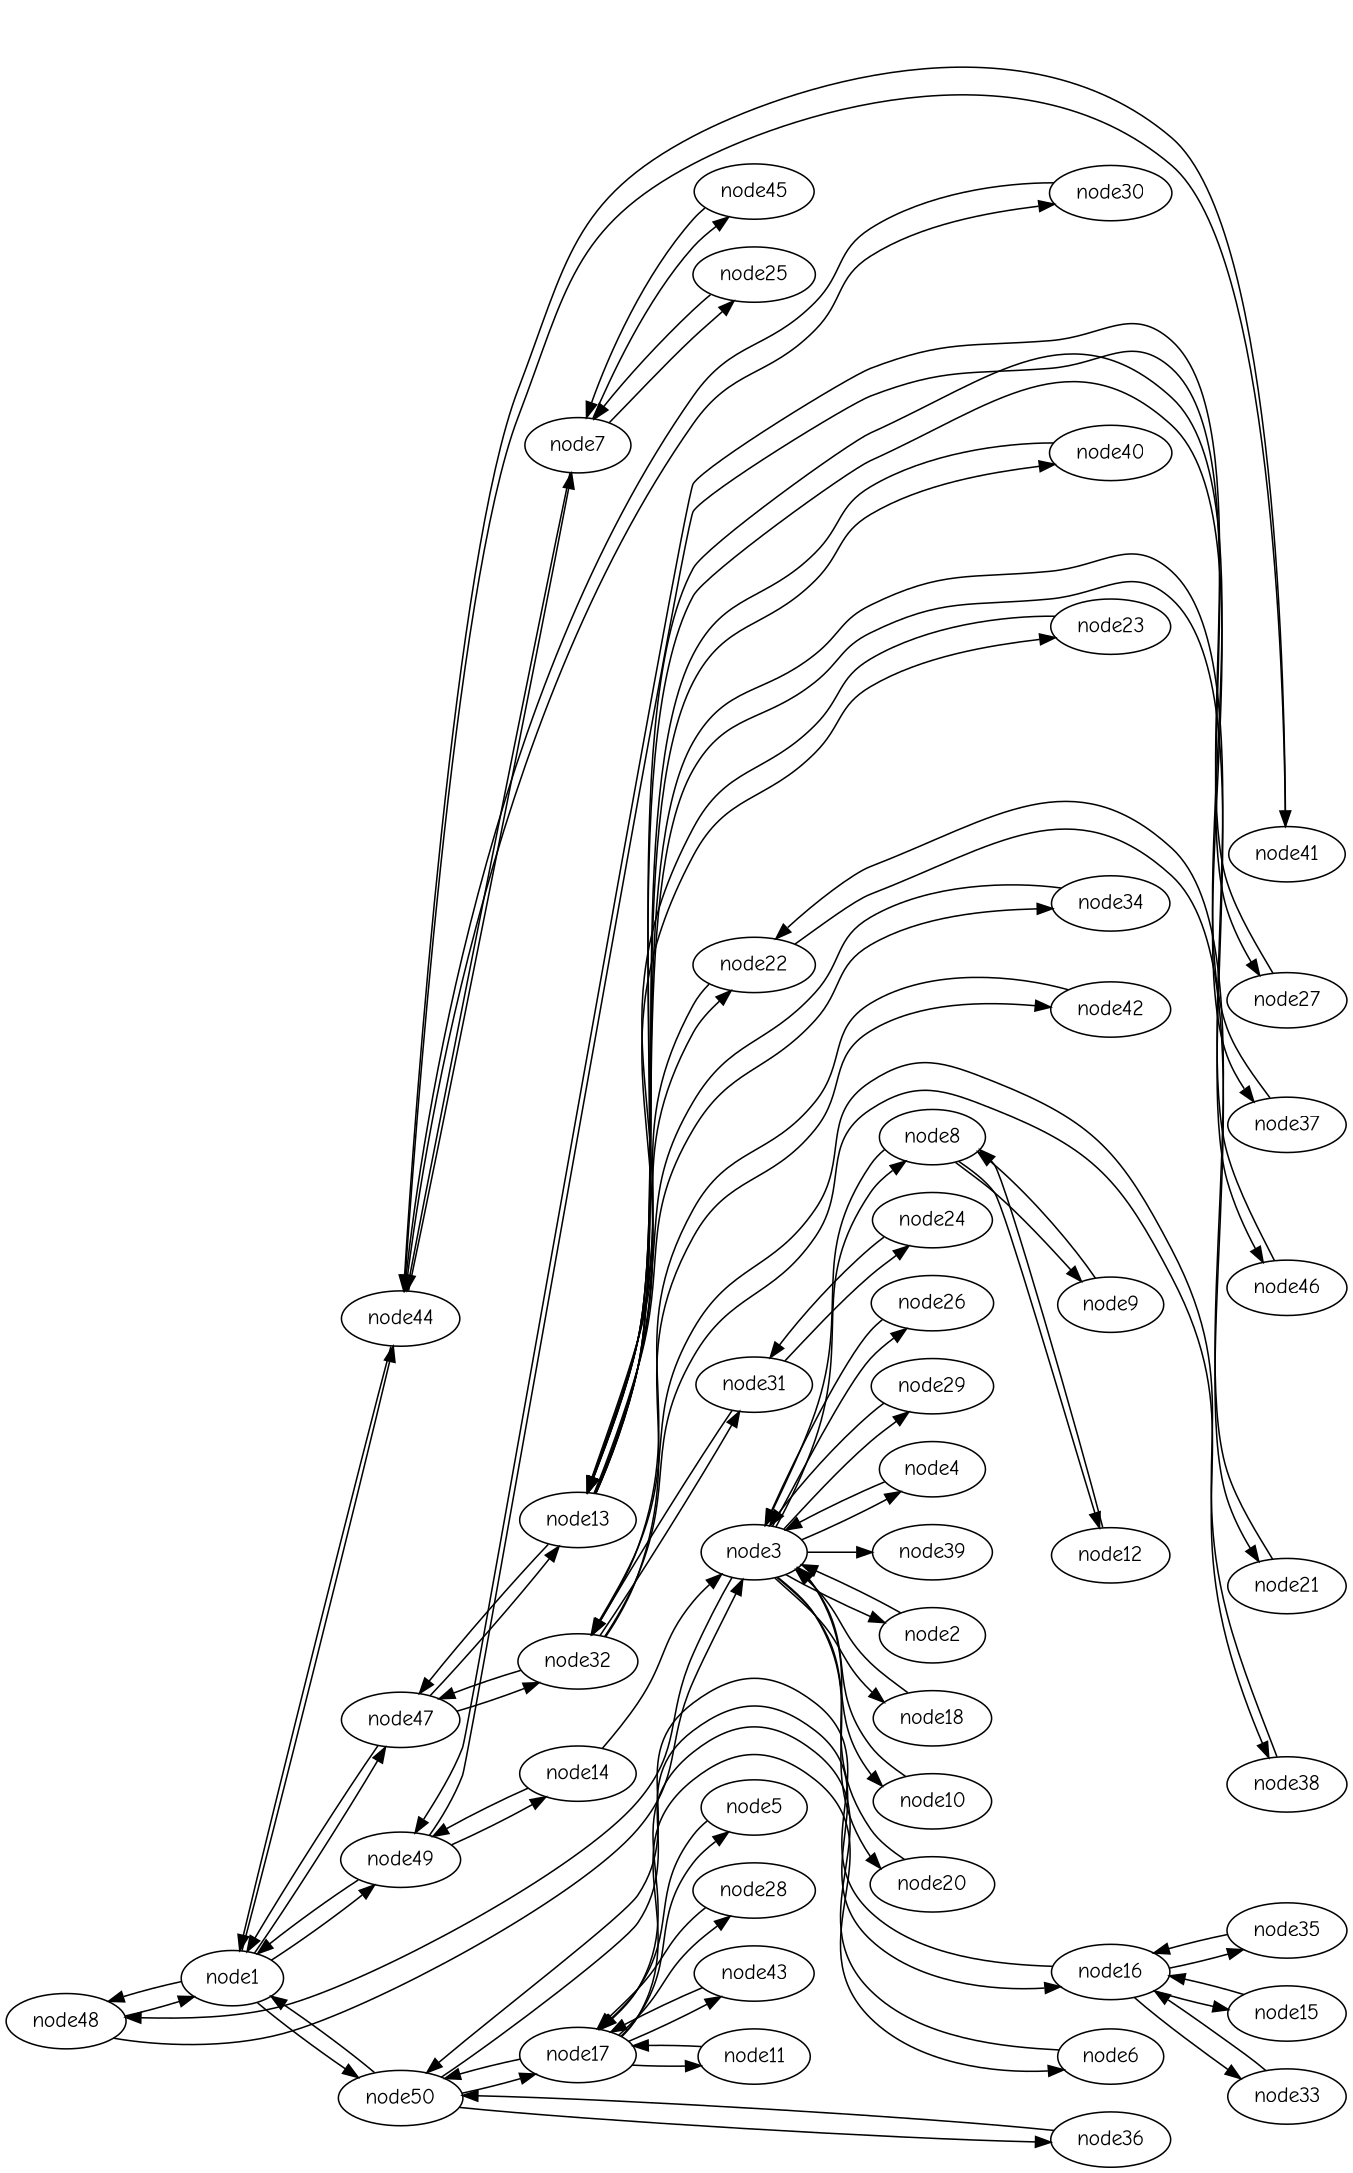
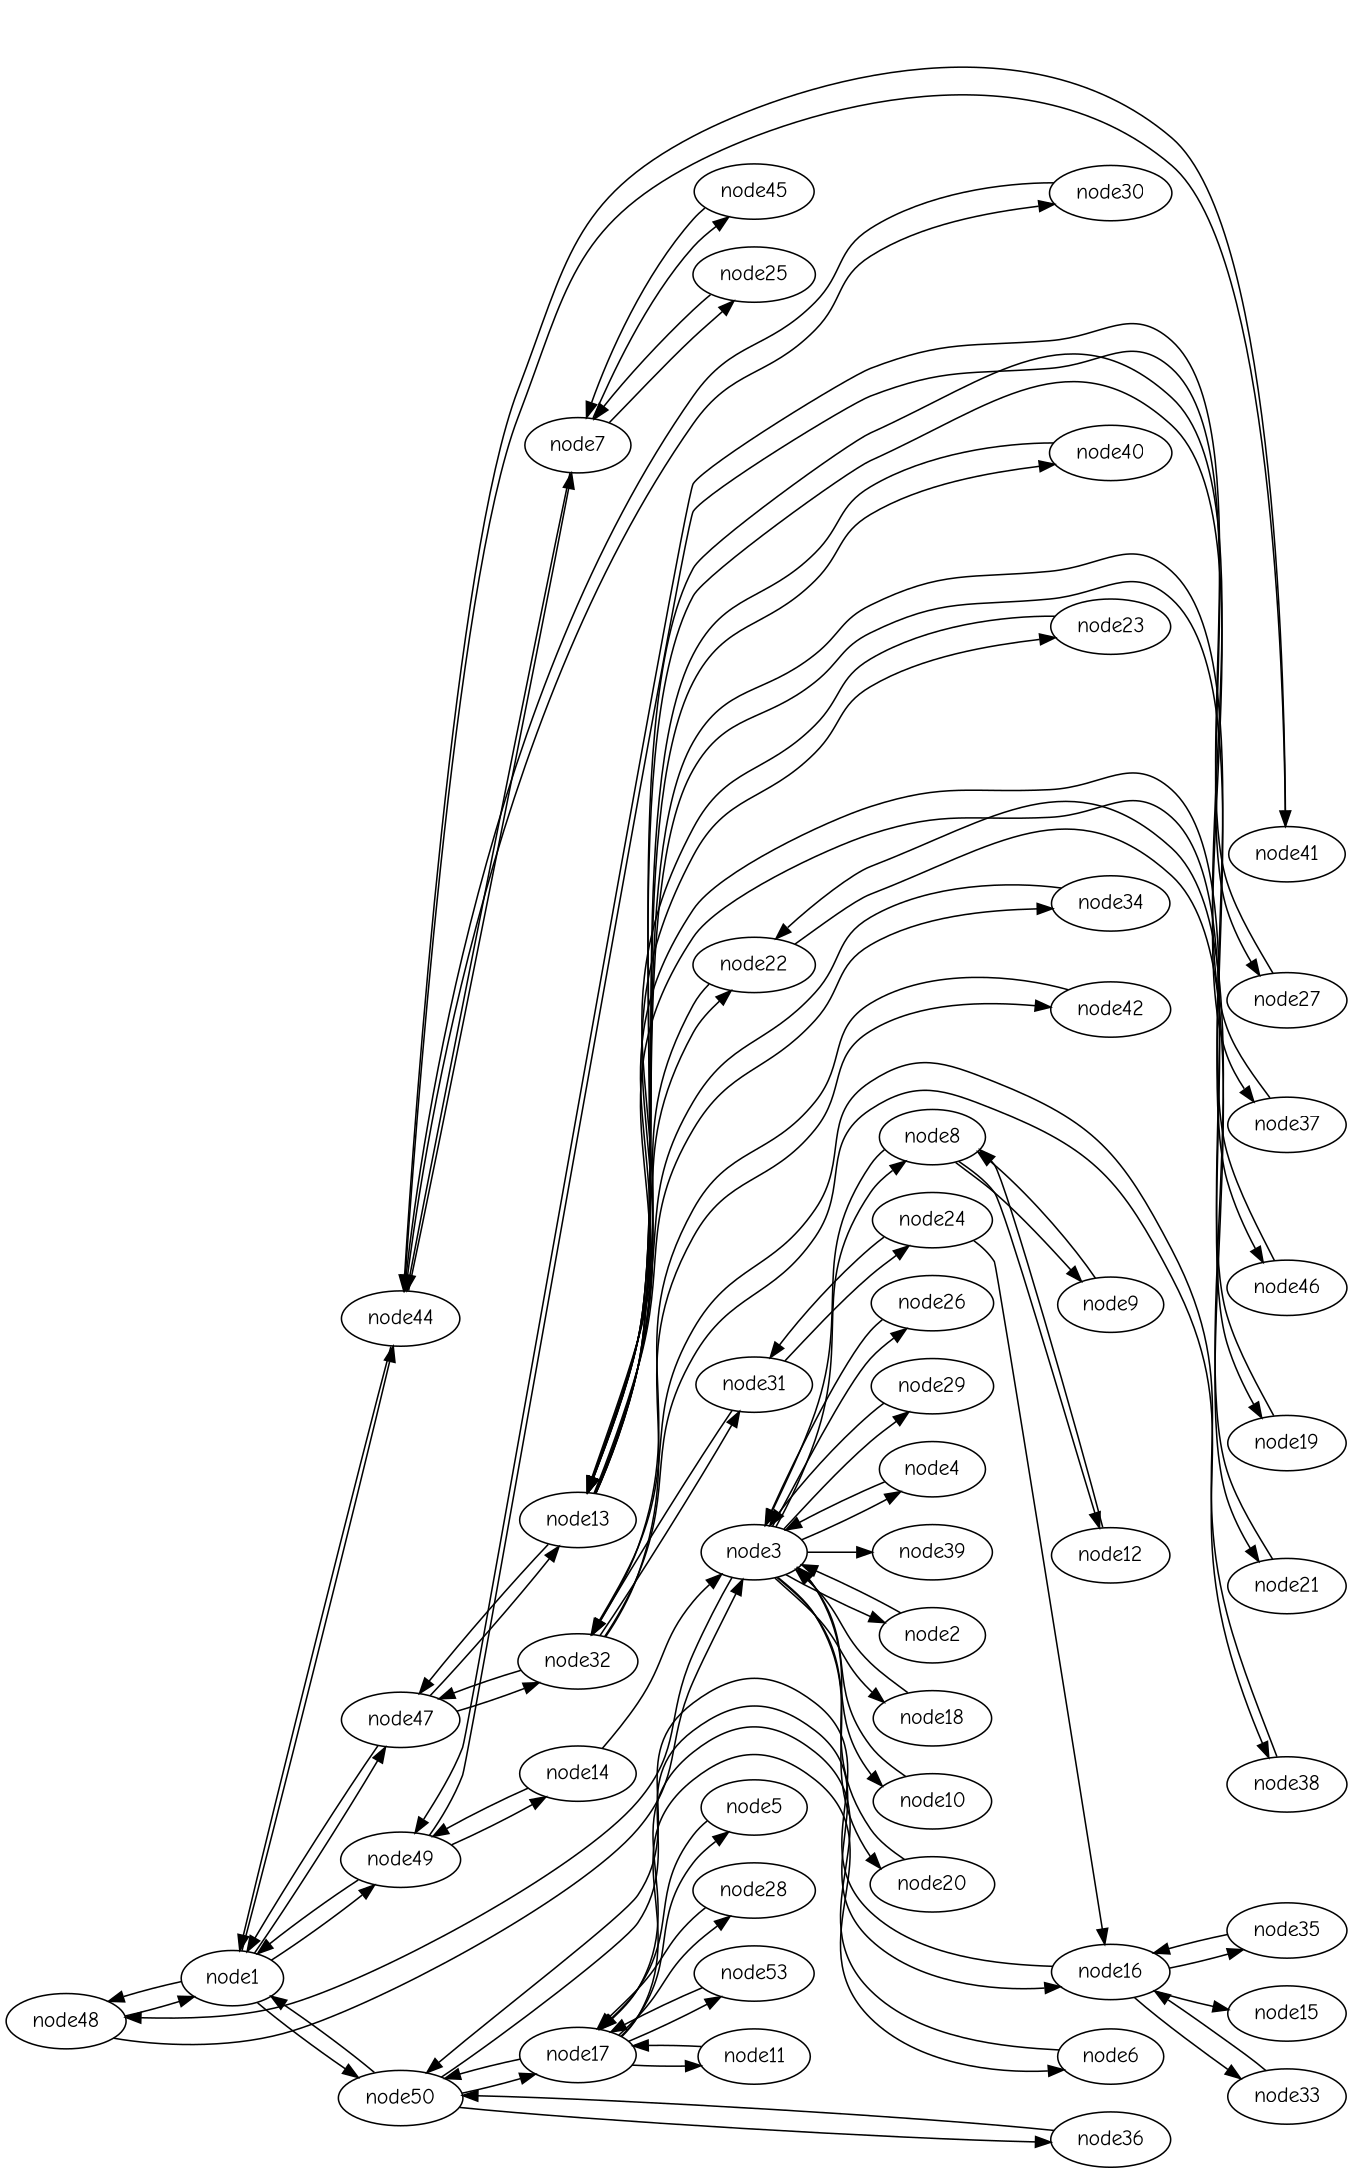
none -> (1287, 1443)
(754, 1974) -> (754, 1974)
(1214, 1986) -> (1047, 1581)
